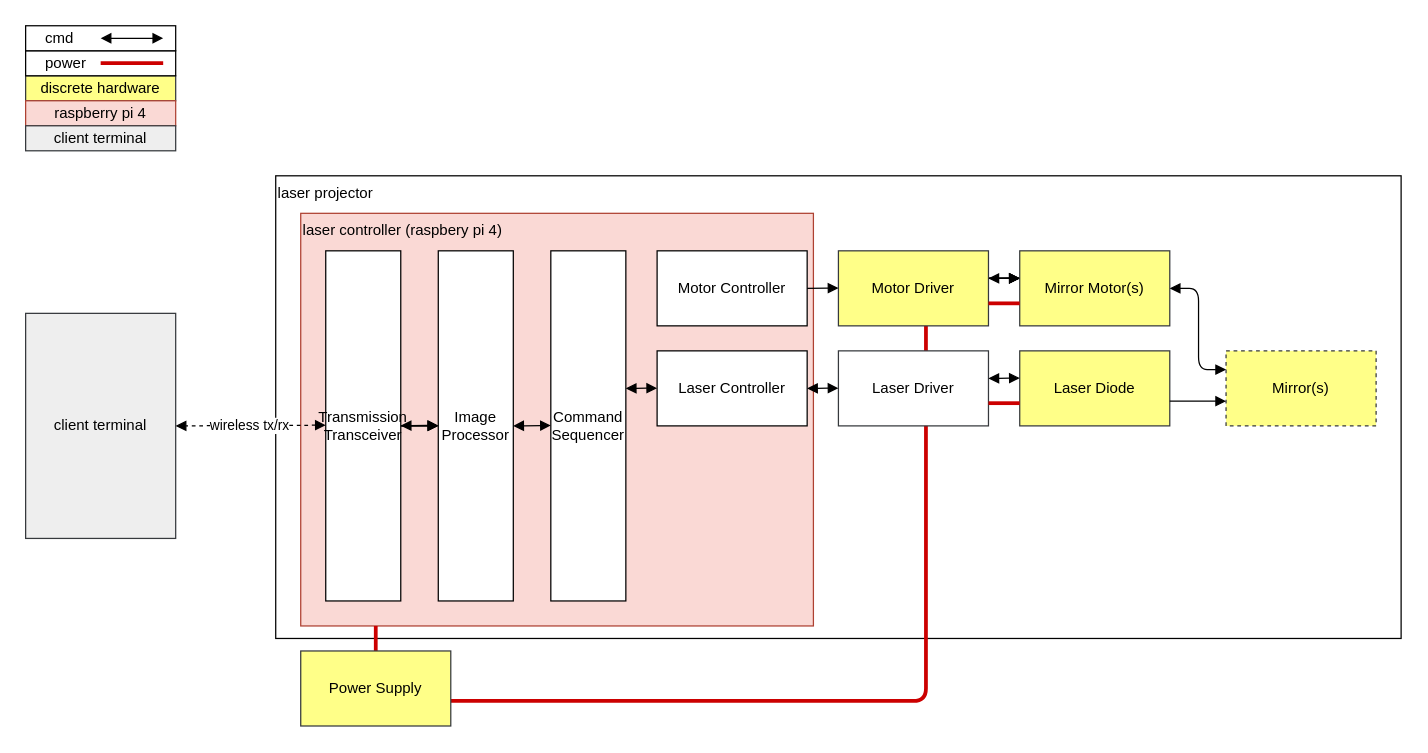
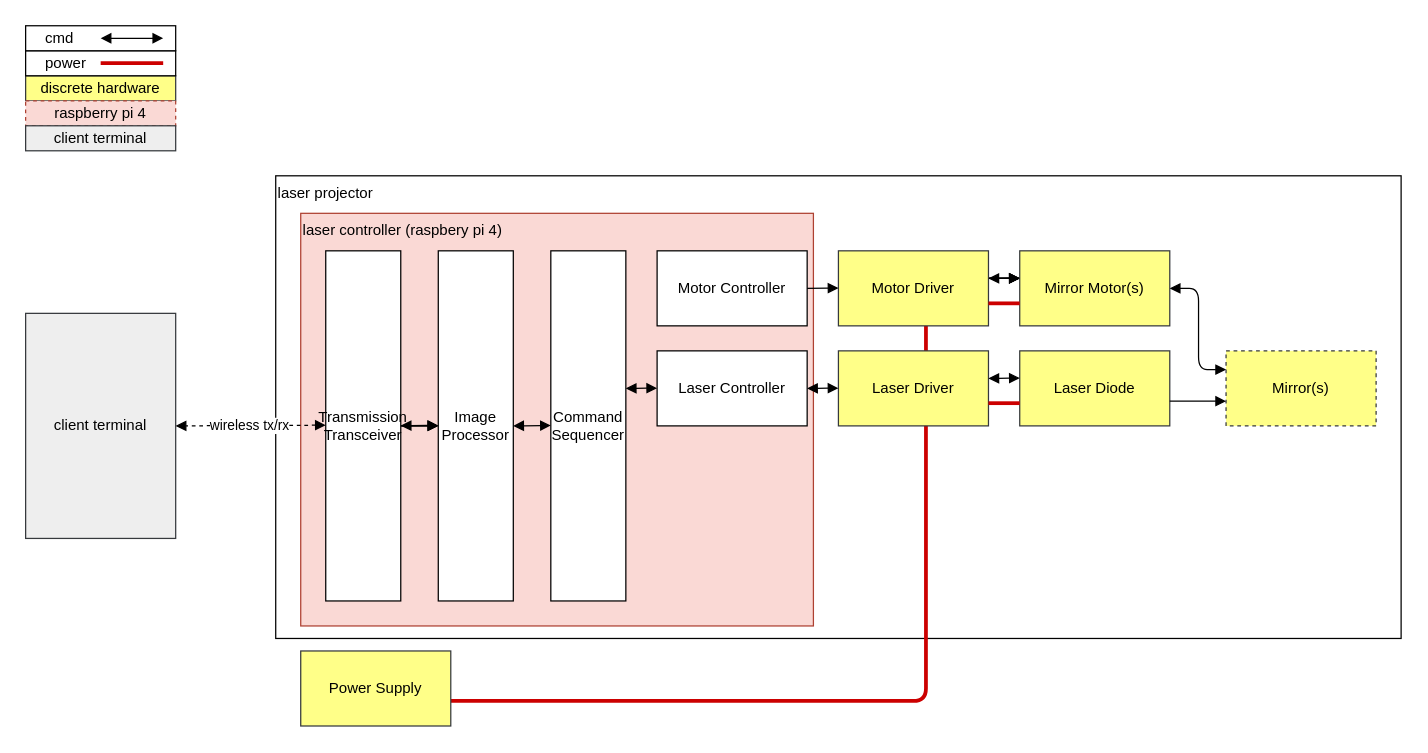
(101, 113) -> (101, 113)
(913, 388) -> (913, 388)
(376, 638) -> none
